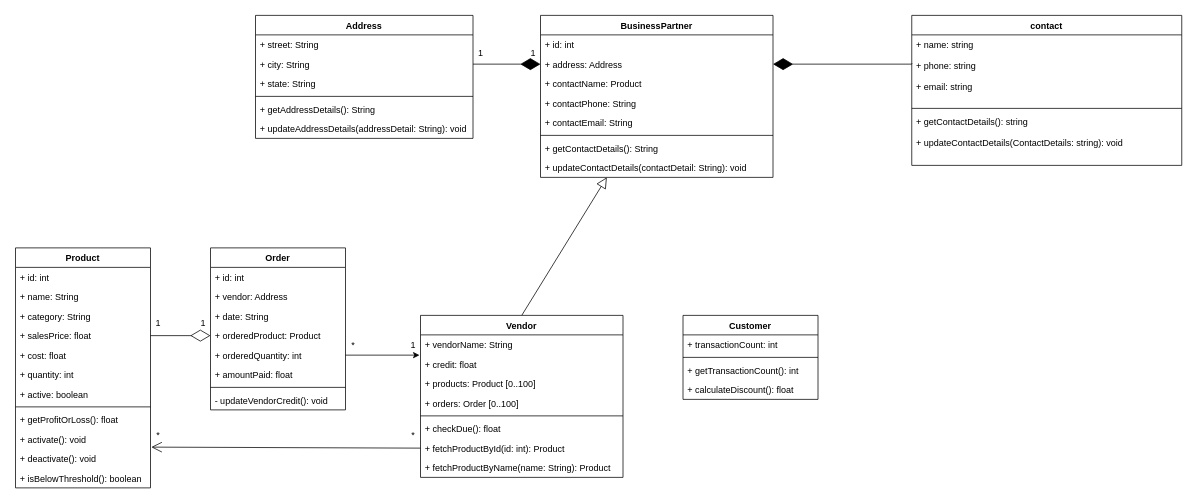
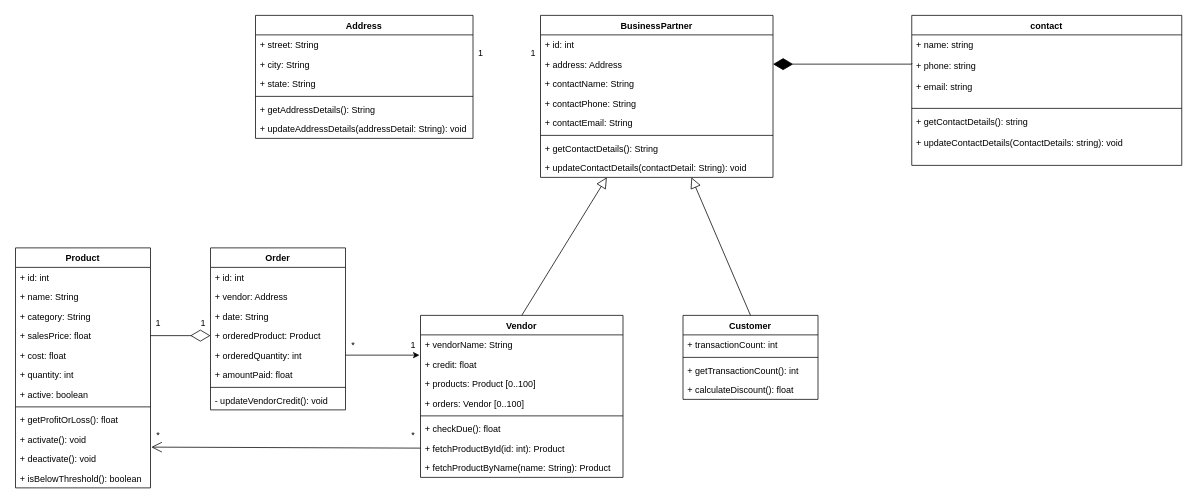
(520, 64) -> none
(596, 84) -> (593, 84)
none -> (723, 252)
(478, 404) -> (480, 404)
